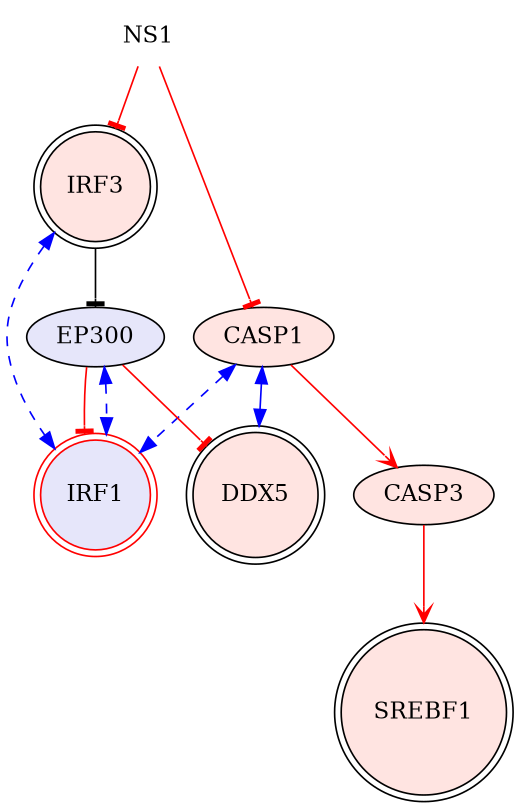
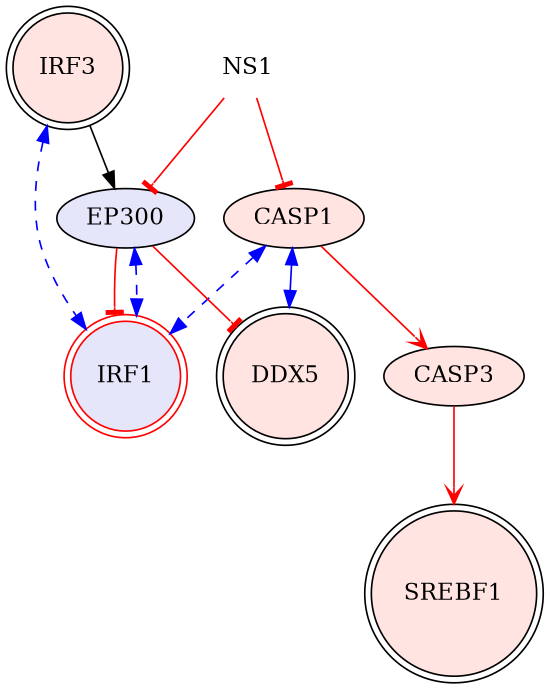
(128, 93) -> (189, 140)
(95, 273) -> (99, 149)
